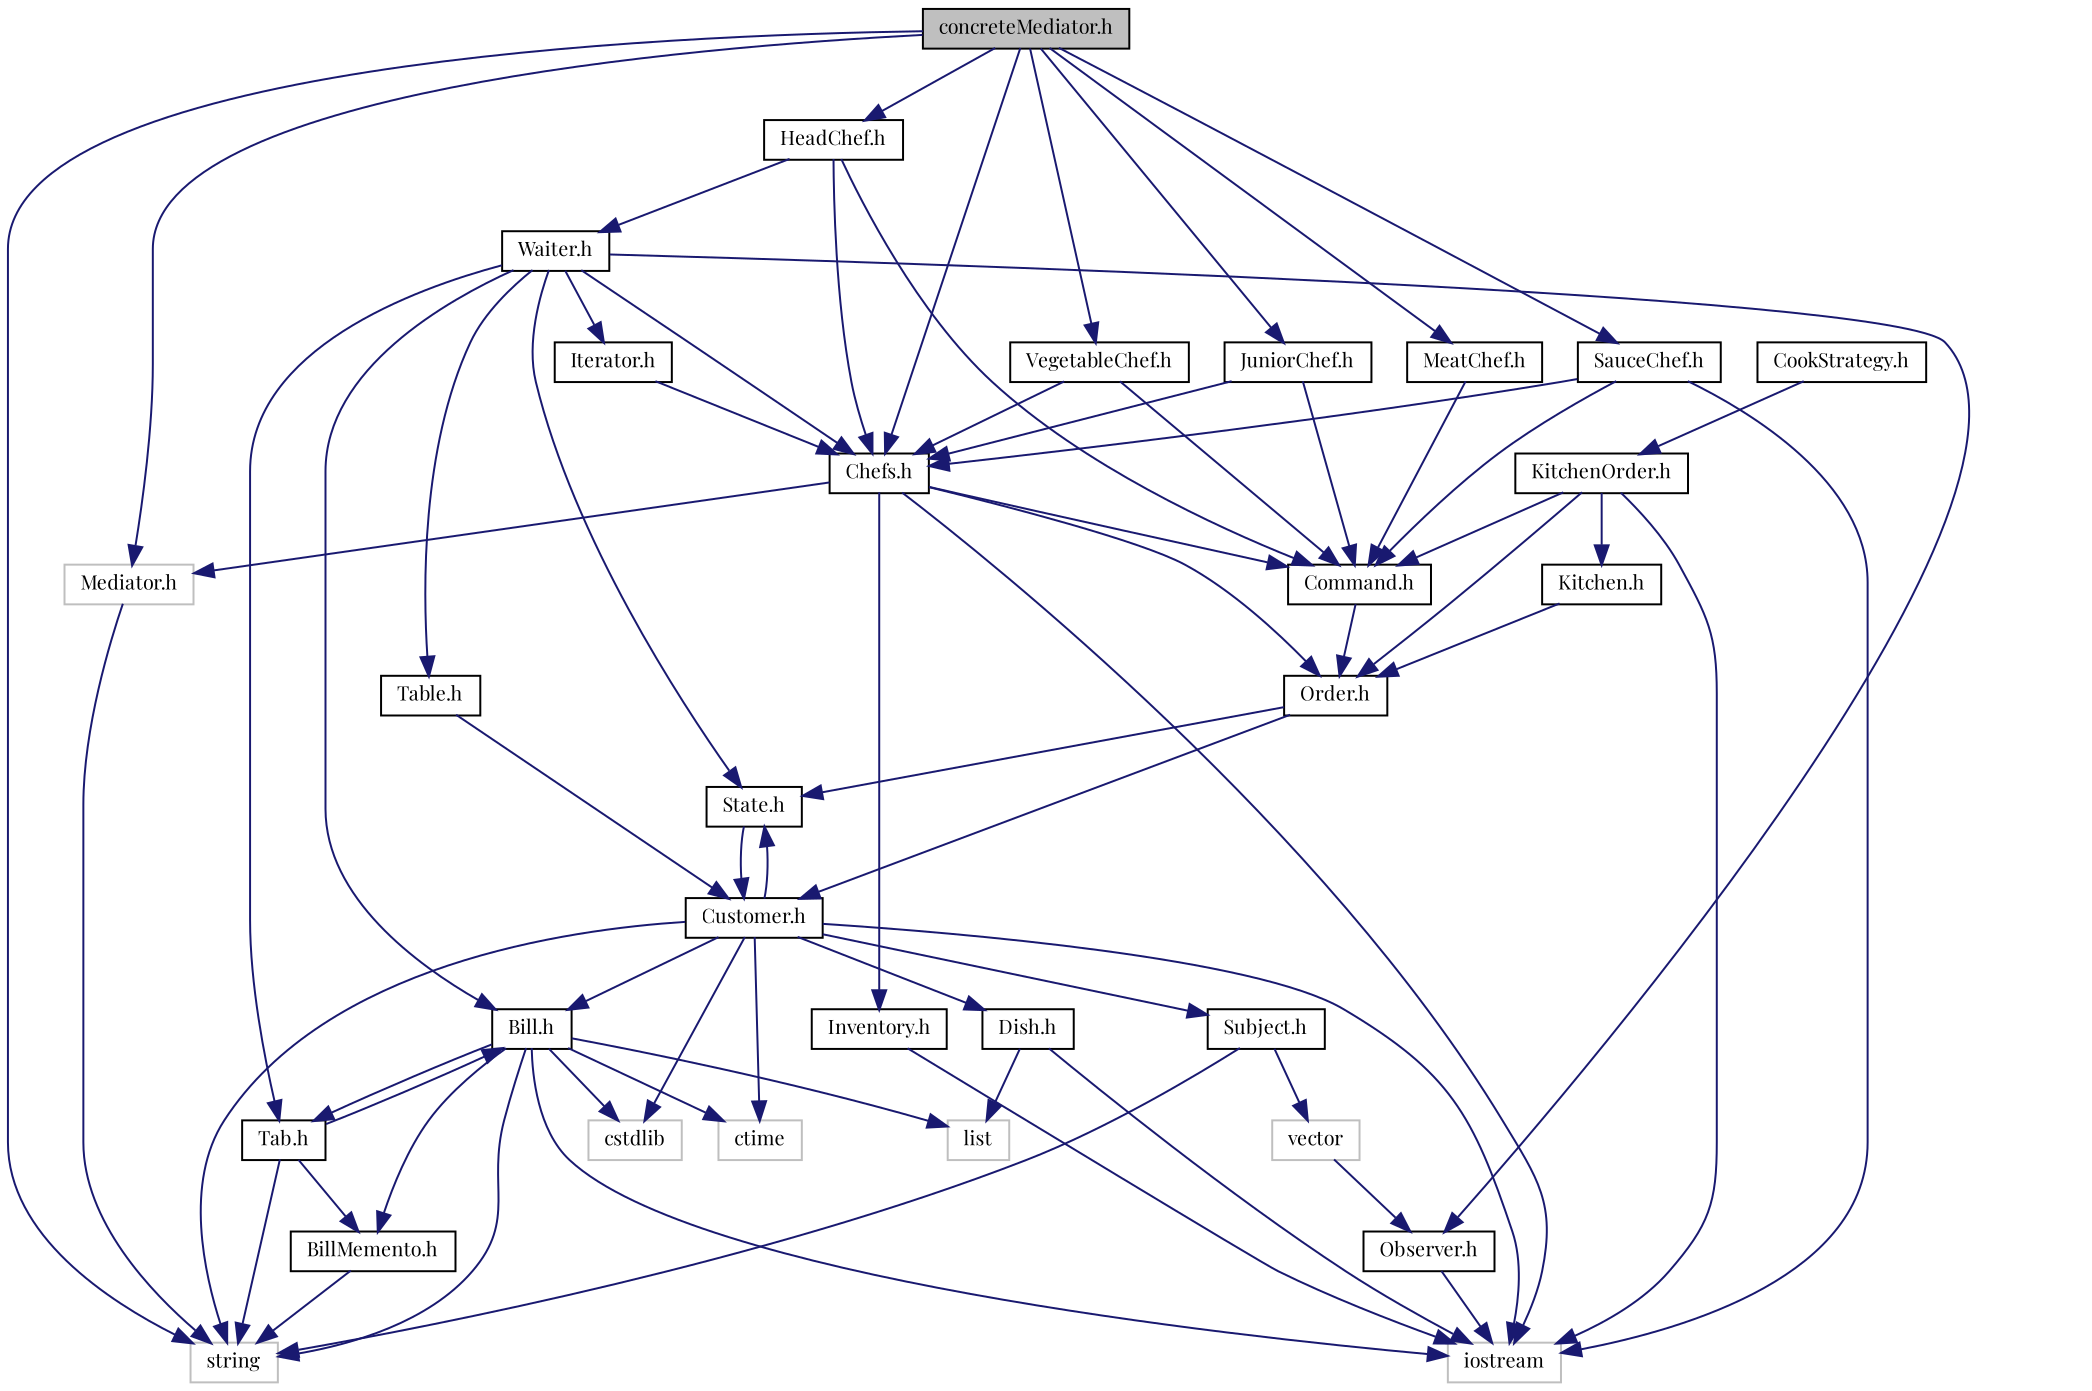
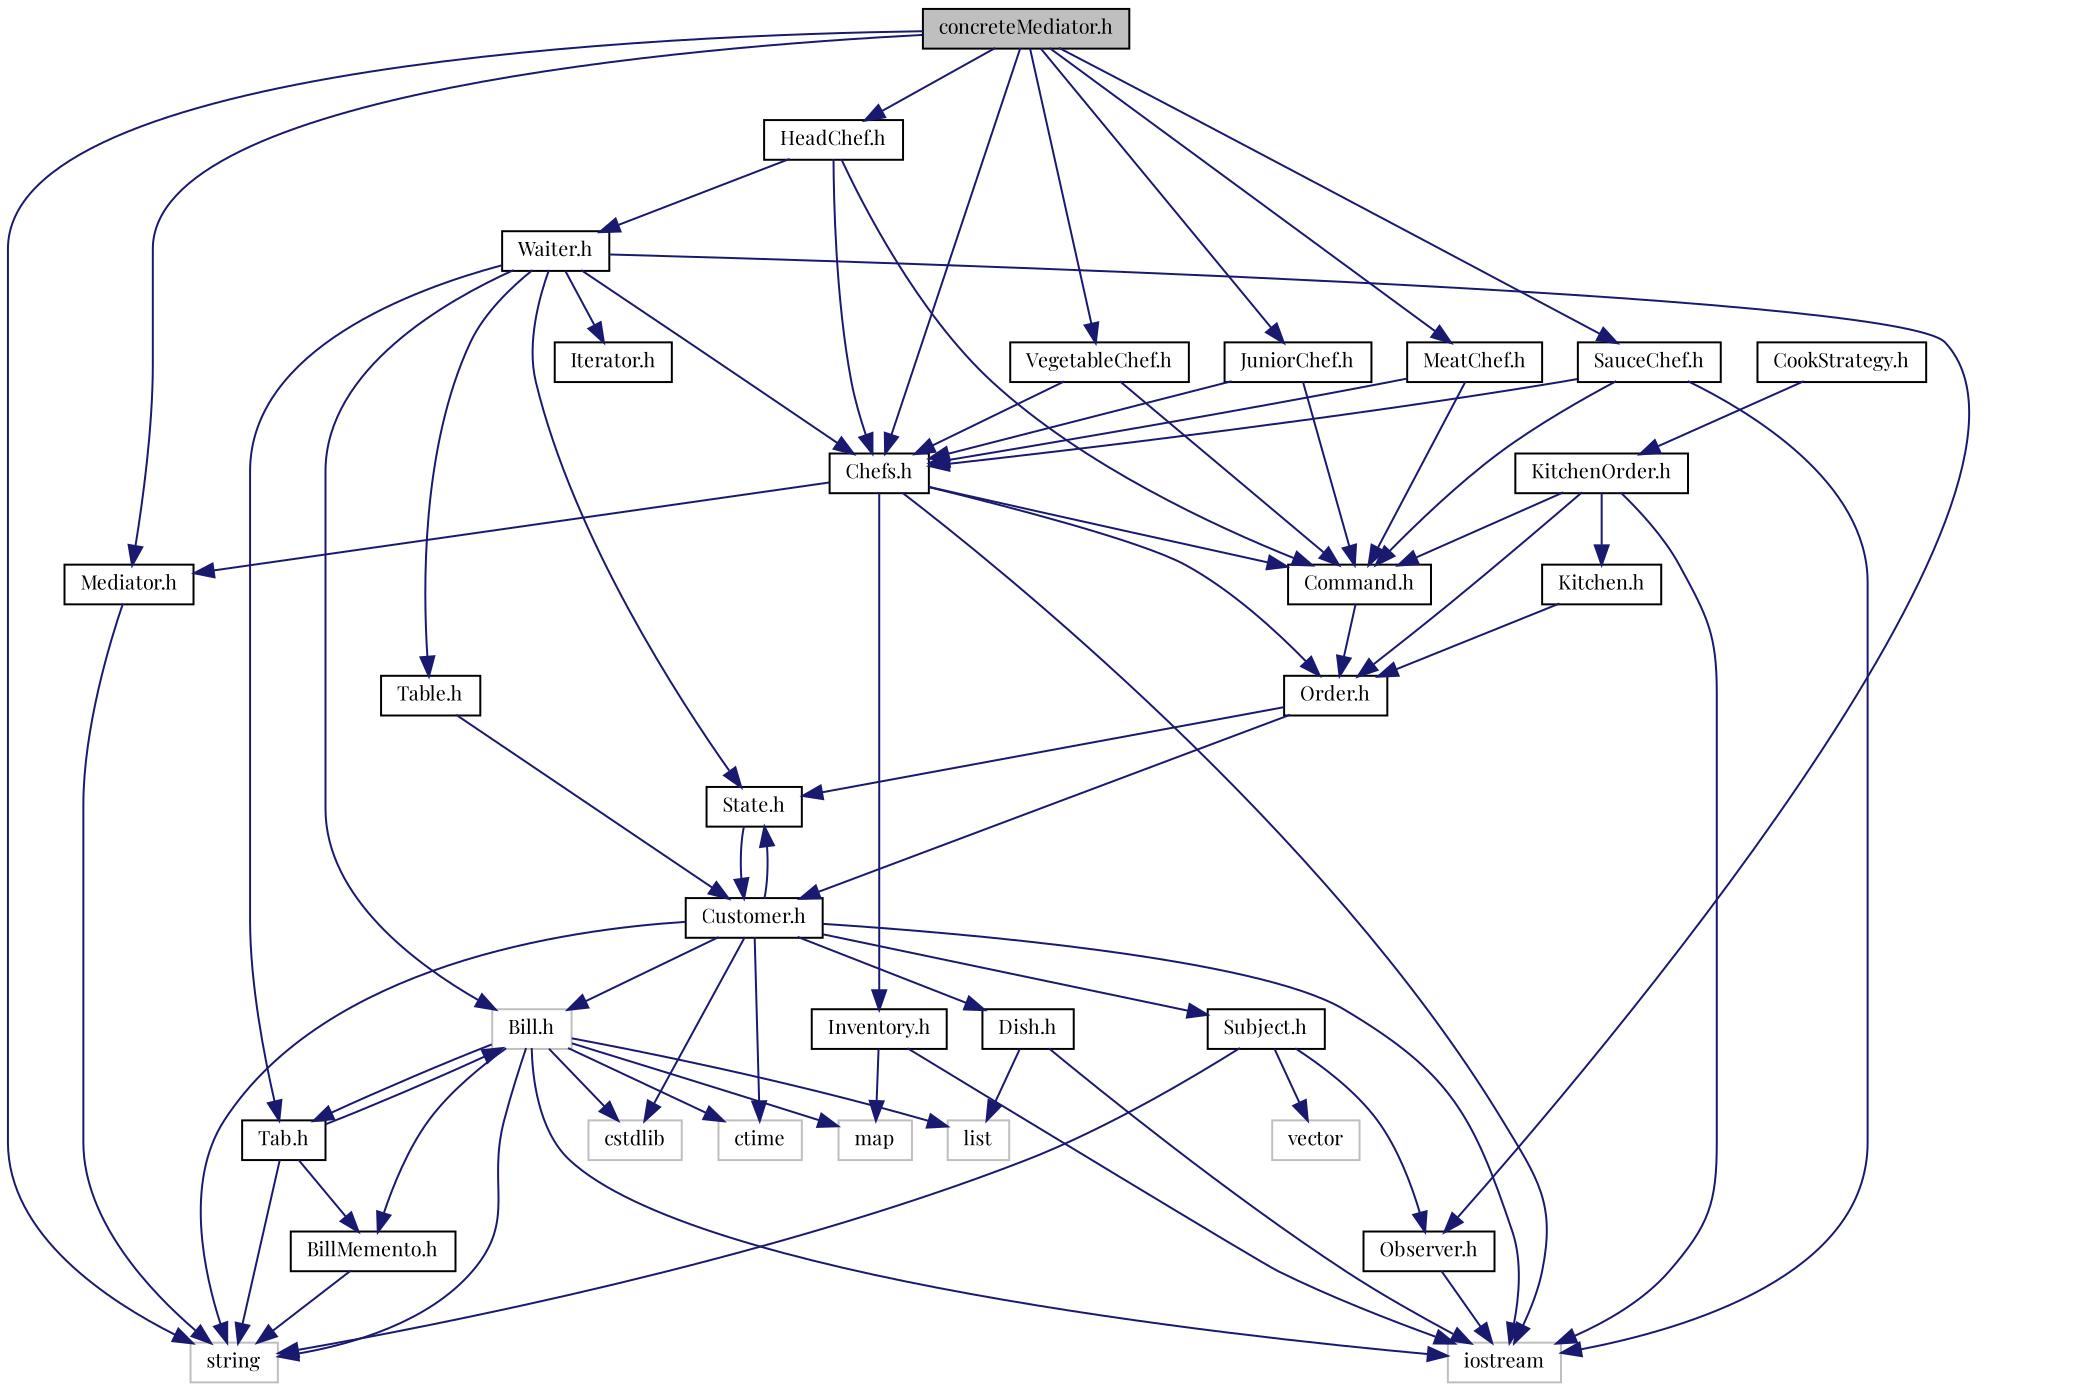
(737, 414) -> (1190, 419)
(129, 585) -> (129, 585)
(532, 1029) -> (532, 1029)
none -> (875, 1140)
(1365, 1189) -> (1375, 1117)
